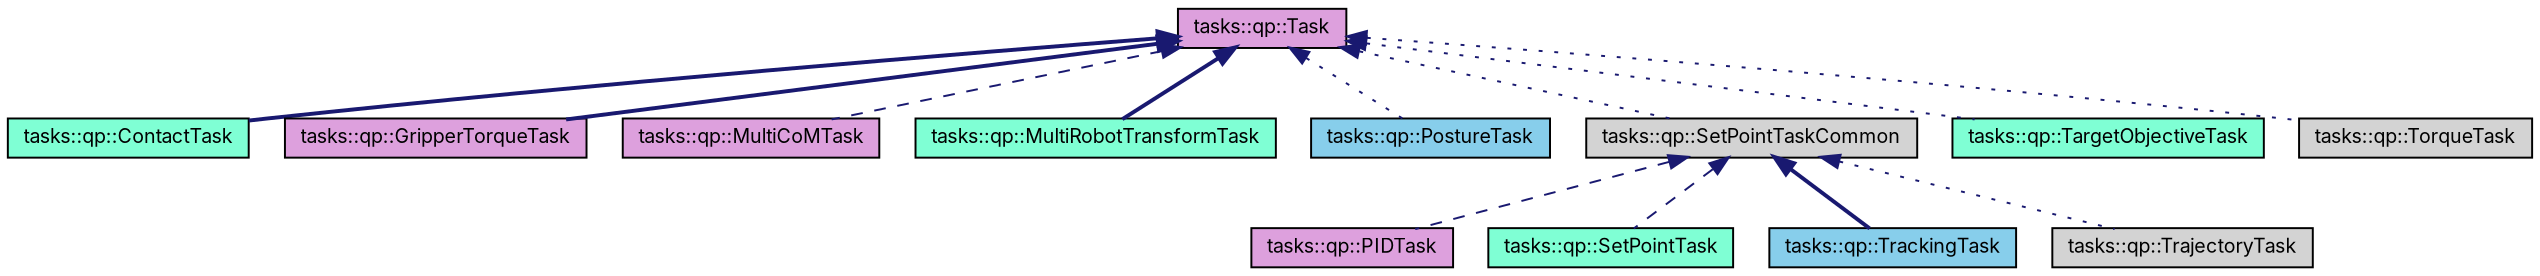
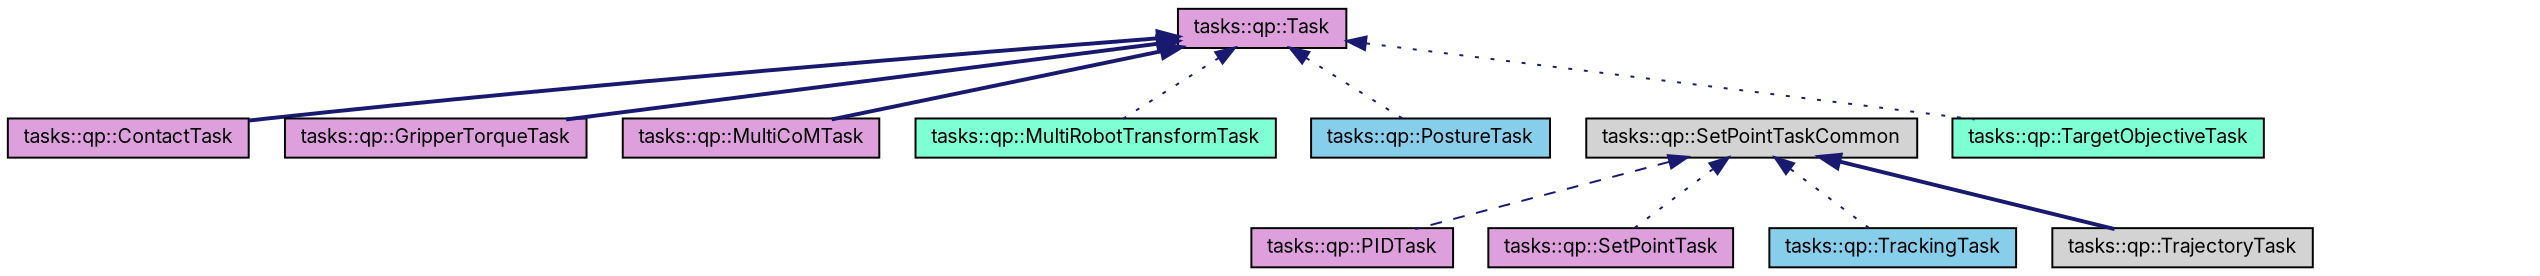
(997, 85) -> (997, 85)
(1517, 85) -> none
(1171, 89) -> (1171, 89)
(128, 138) -> (128, 138)
(2416, 138) -> none
(1977, 195) -> (1977, 195)
(1673, 199) -> (1673, 199)
(1830, 199) -> (1830, 199)
(1611, 248) -> (1611, 248)
